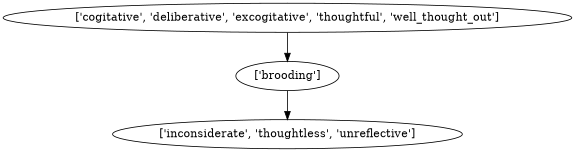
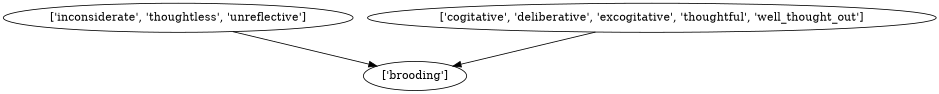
(287, 101) -> (301, 48)
